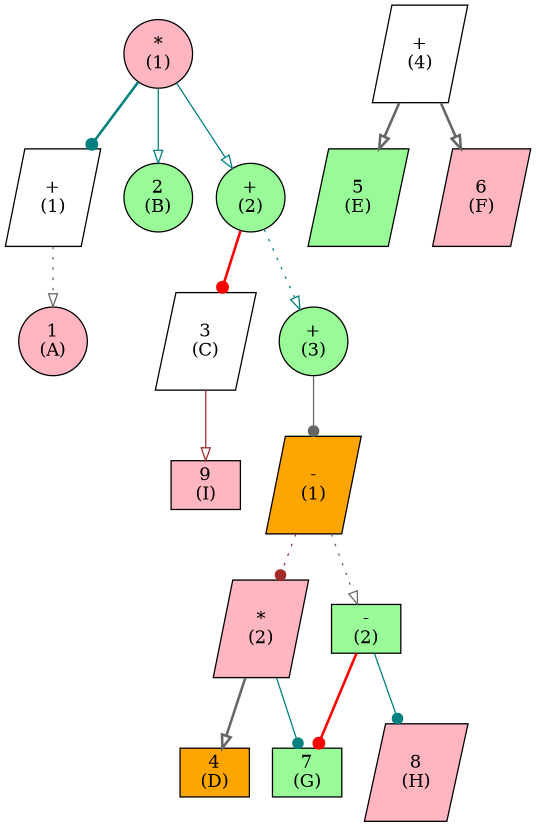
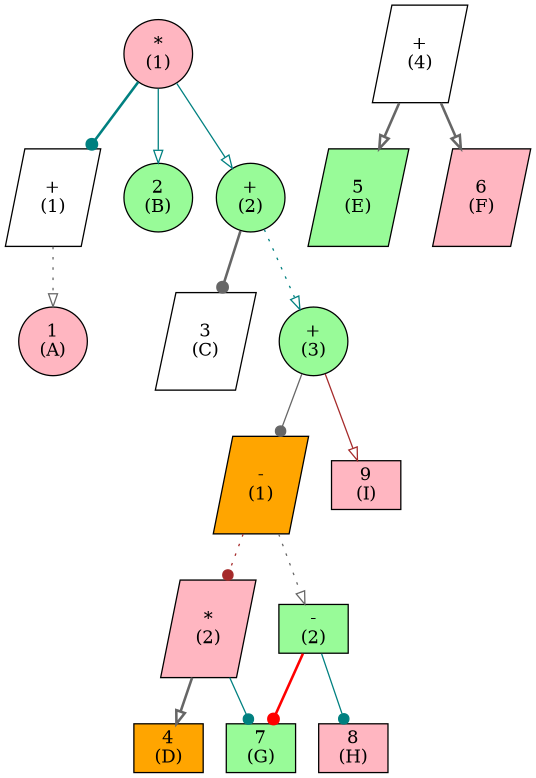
(232, 256) -> (232, 256)
(206, 419) -> (339, 411)
(416, 773) -> (353, 748)
